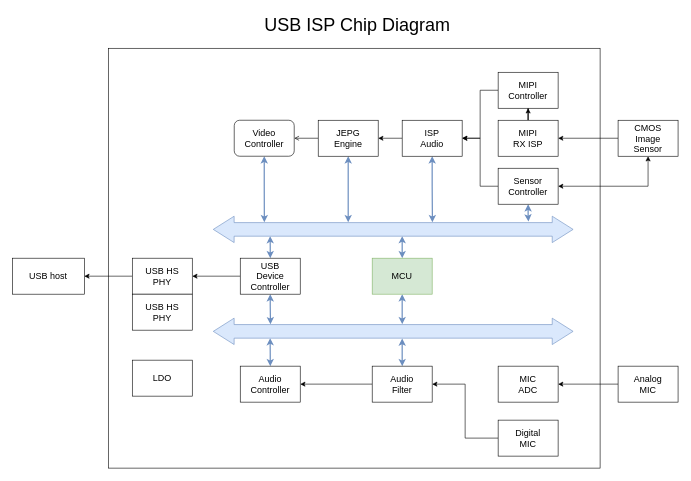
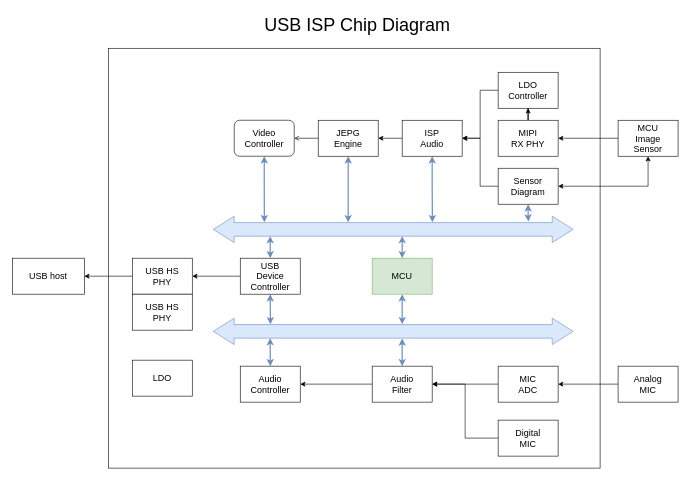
(528, 90) -> (528, 90)
(528, 138) -> (528, 138)
(648, 138) -> (648, 138)
(528, 186) -> (528, 186)
none -> (483, 384)
